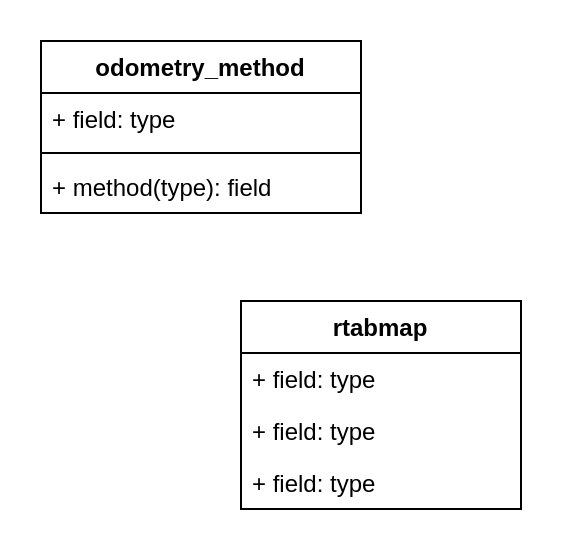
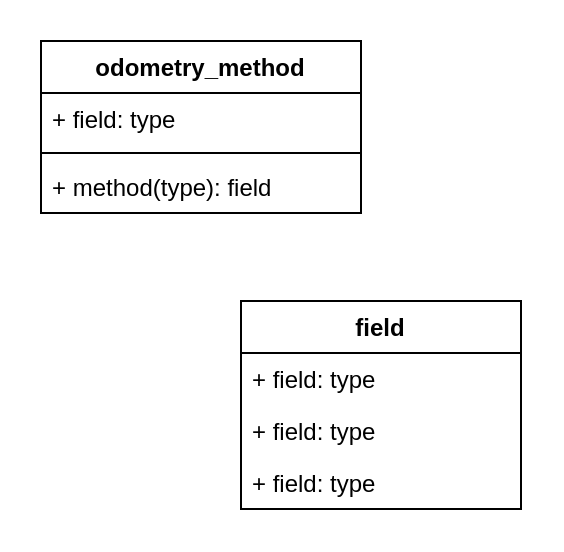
(380, 328) -> (380, 328)
